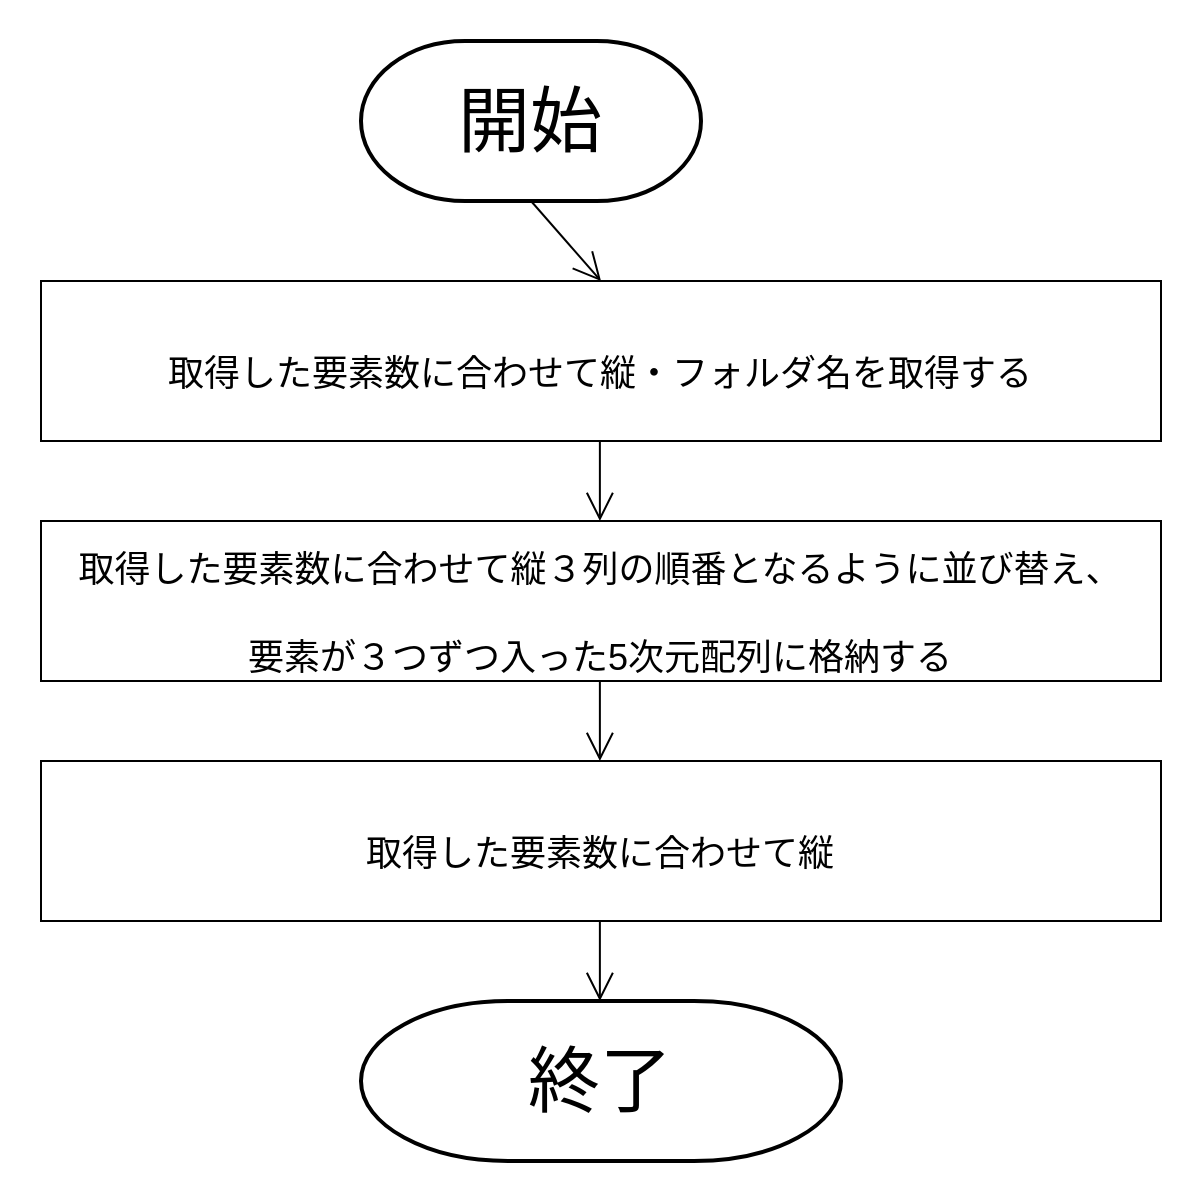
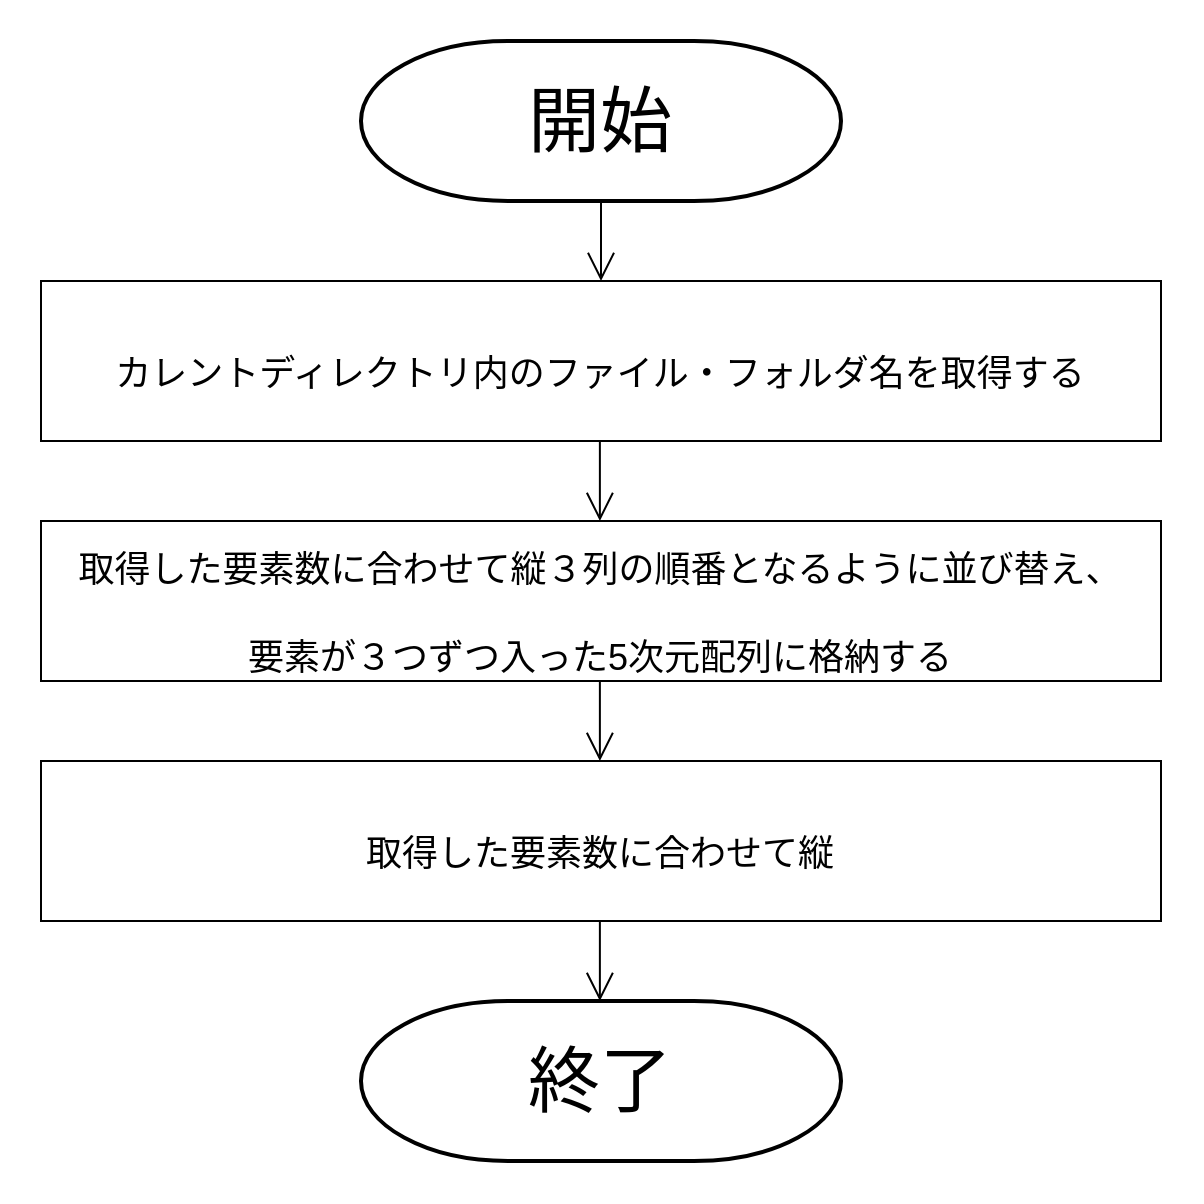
(531, 121) -> (601, 121)
(601, 361) -> (601, 361)
